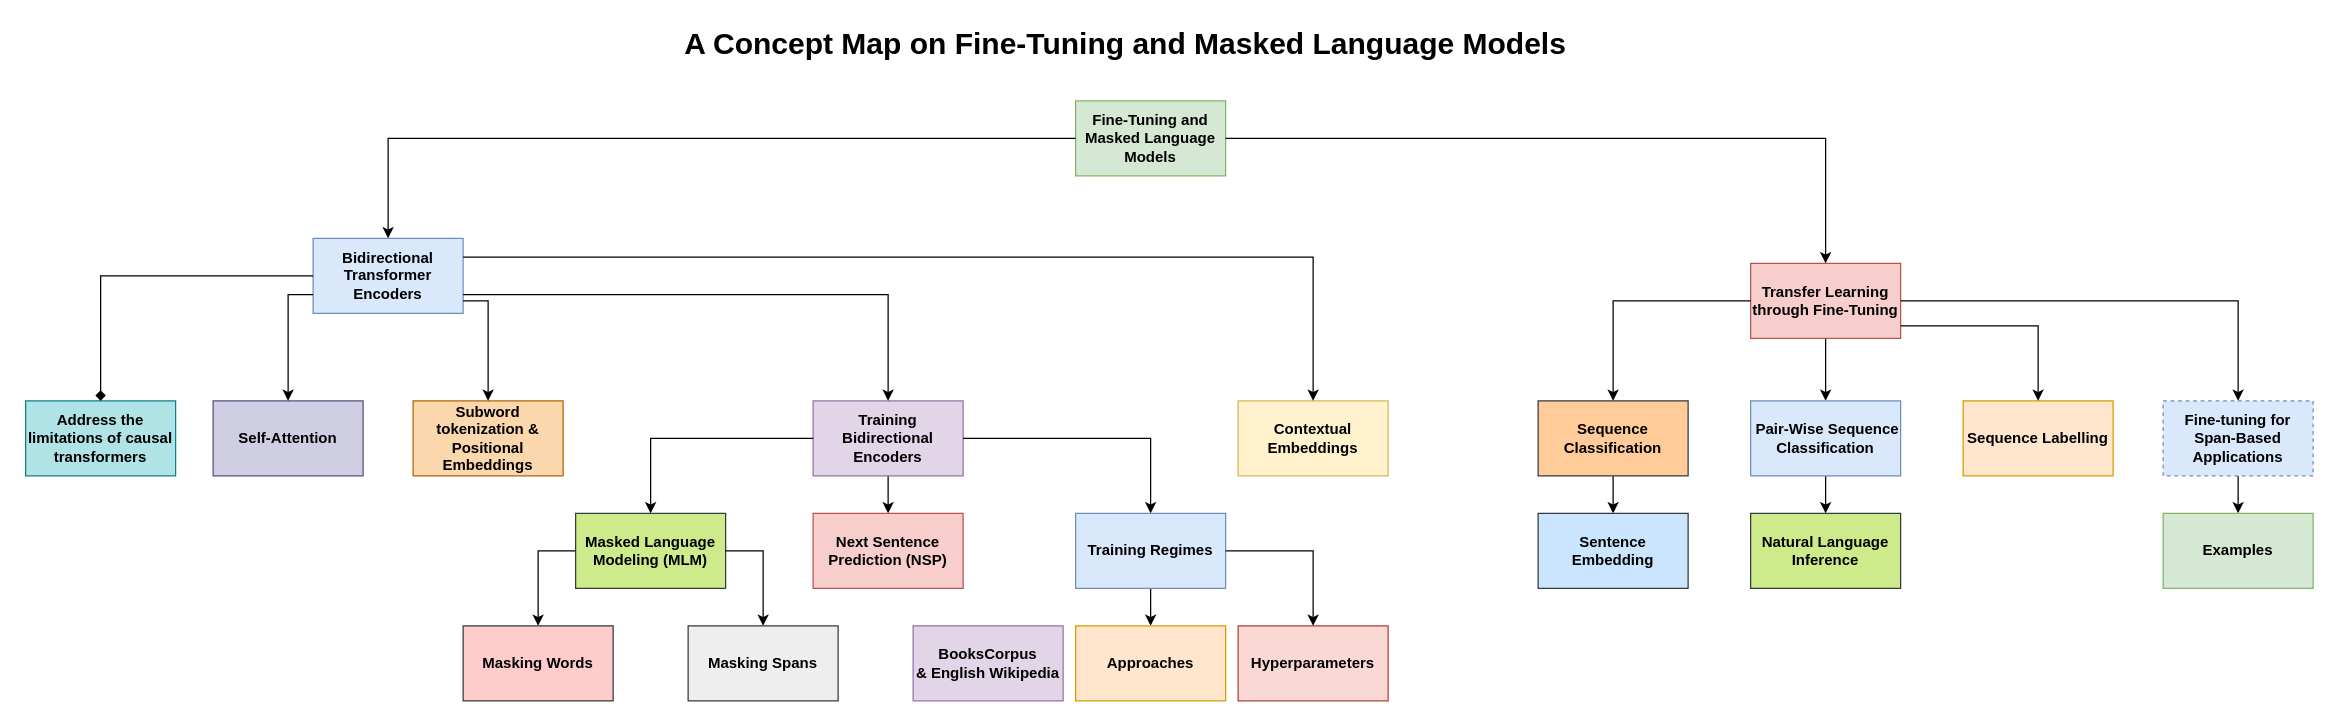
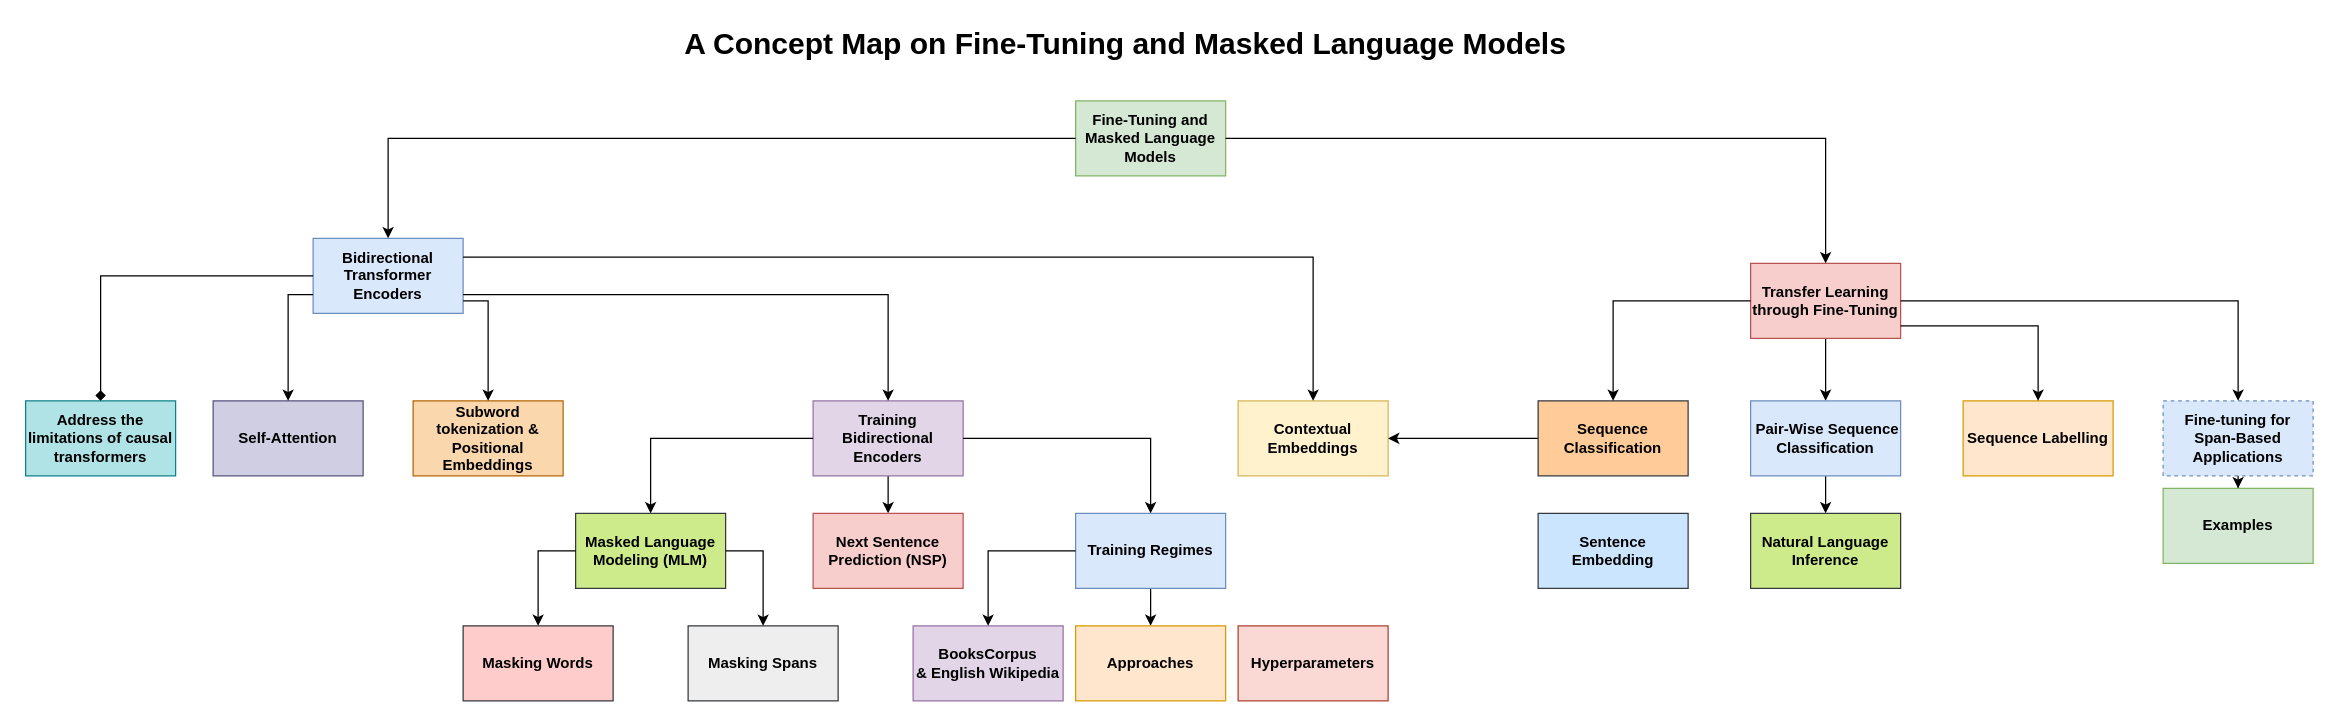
(1613, 499) -> (1467, 438)
none -> (998, 551)
(1303, 551) -> none
(2238, 551) -> (2238, 526)
